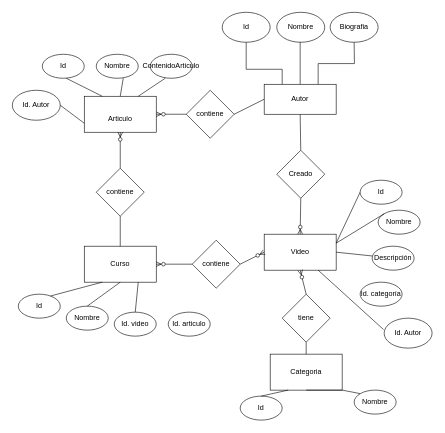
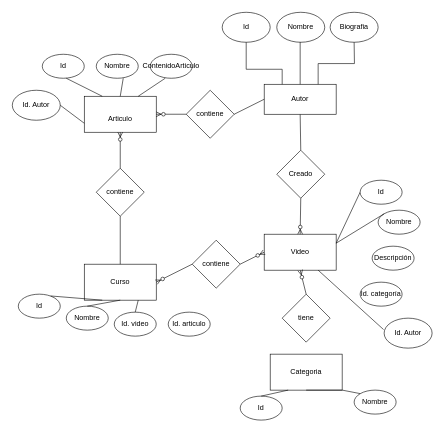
(354, 254) -> none
(120, 264) -> (120, 282)
(306, 348) -> none
